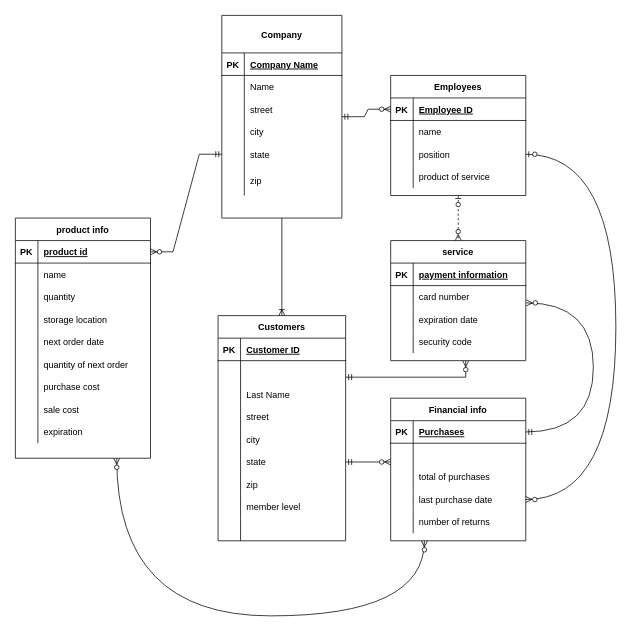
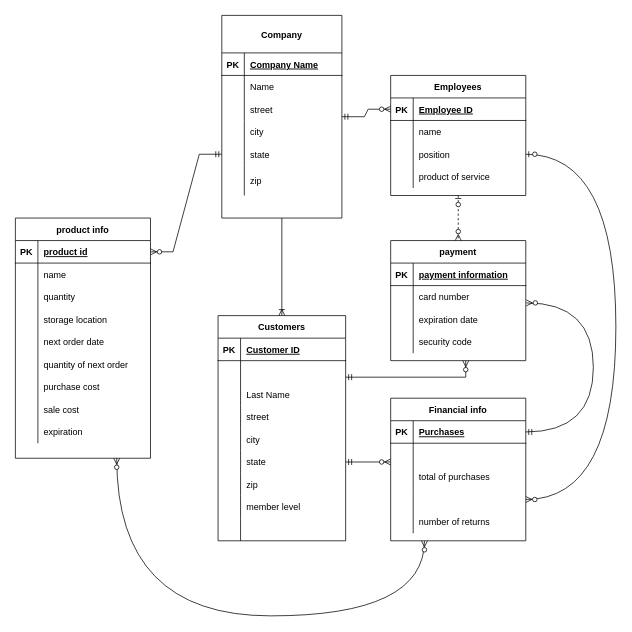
(458, 252) -> (458, 252)
(469, 499) -> none
